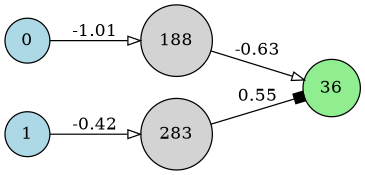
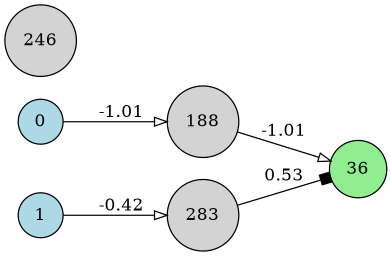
none -> (41, 41)
(258, 50) -> (284, 131)
(258, 96) -> (284, 176)
